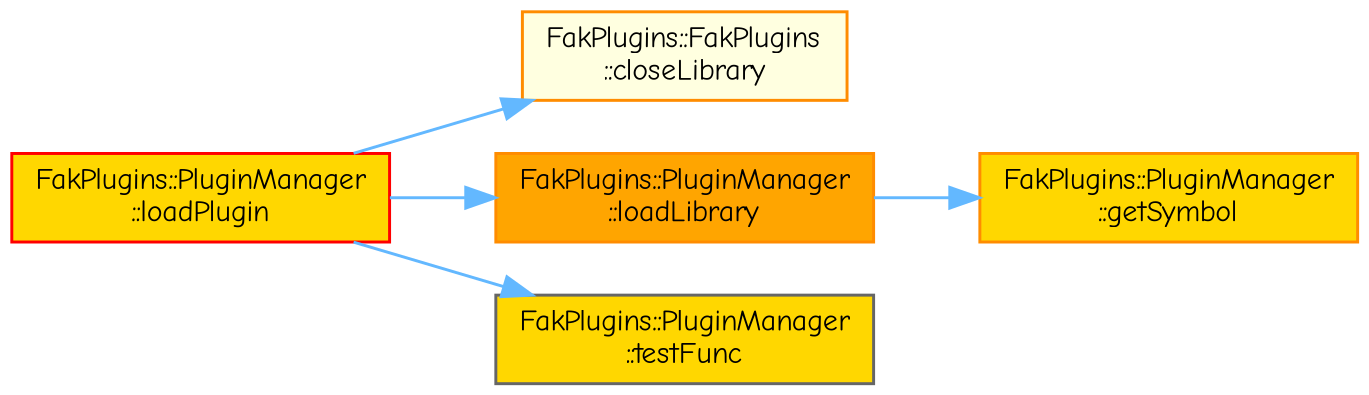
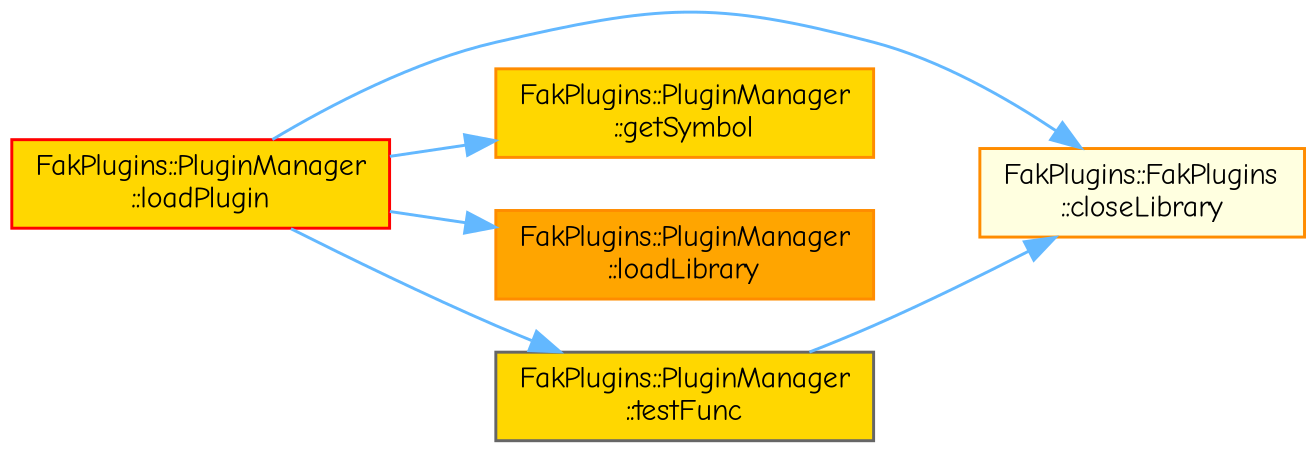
(911, 198) -> (428, 151)
none -> (920, 304)
